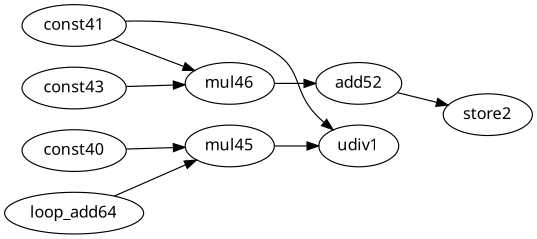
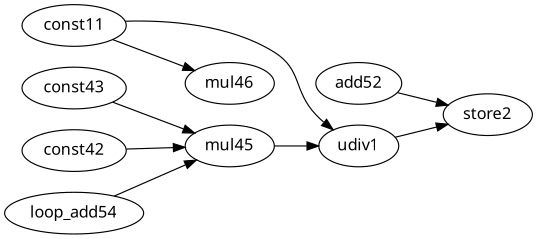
(74, 25) -> (74, 25)
(289, 83) -> none
(150, 86) -> (148, 116)
none -> (416, 132)
(74, 151) -> (74, 151)
(74, 213) -> (74, 213)
